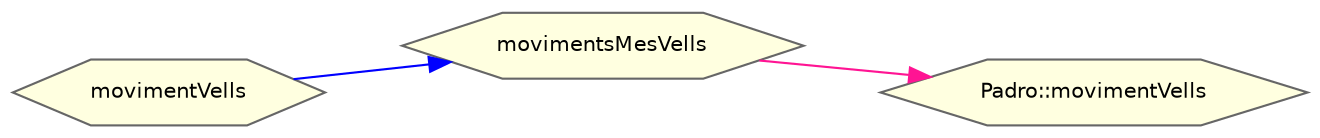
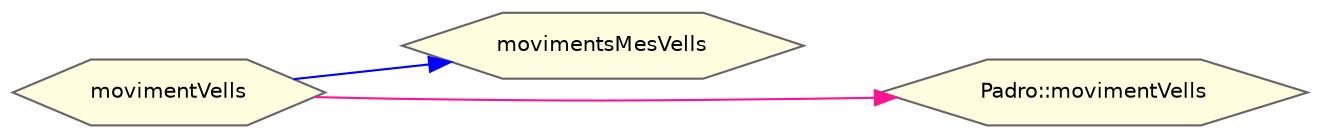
(834, 68) -> (594, 101)
